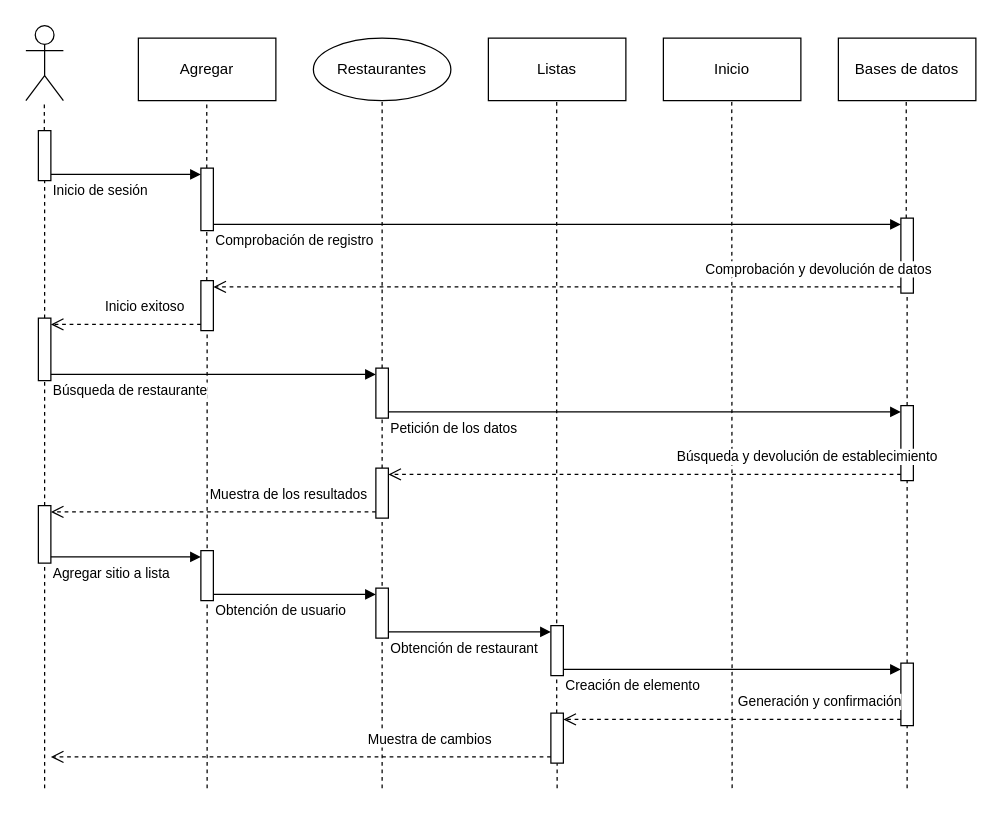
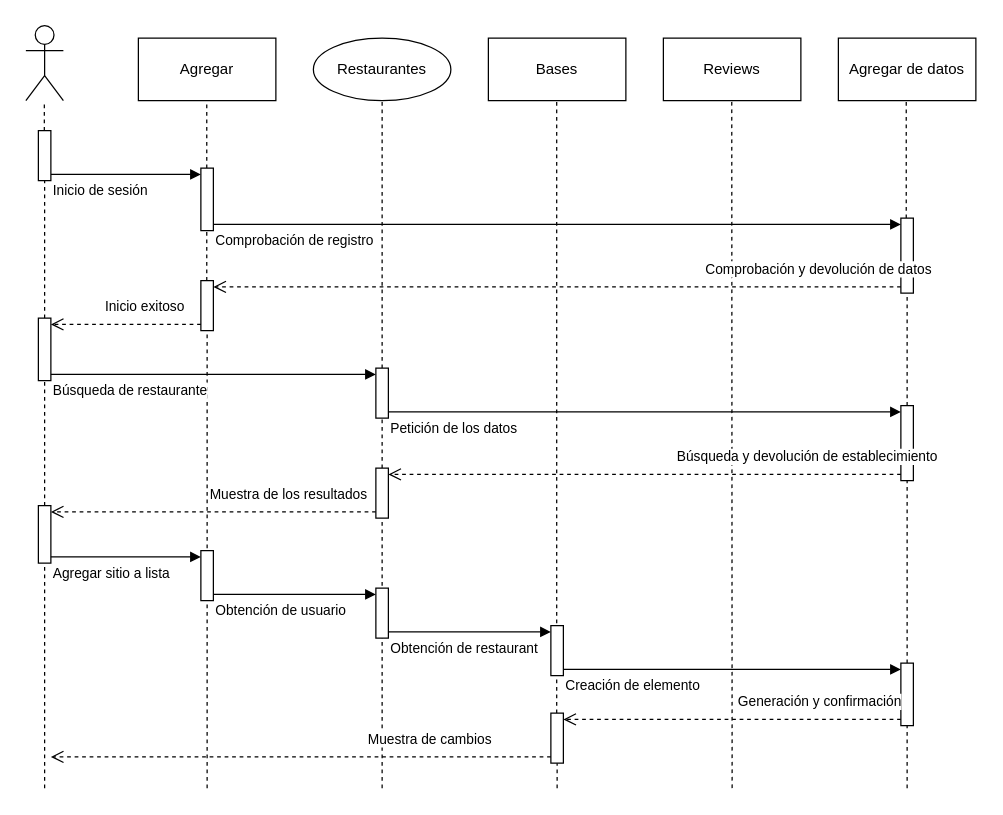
(557, 69) -> (557, 69)
(732, 69) -> (732, 69)
(907, 69) -> (907, 69)
